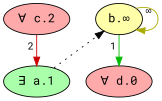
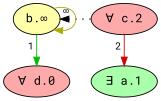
(75, 52) -> (81, 19)
